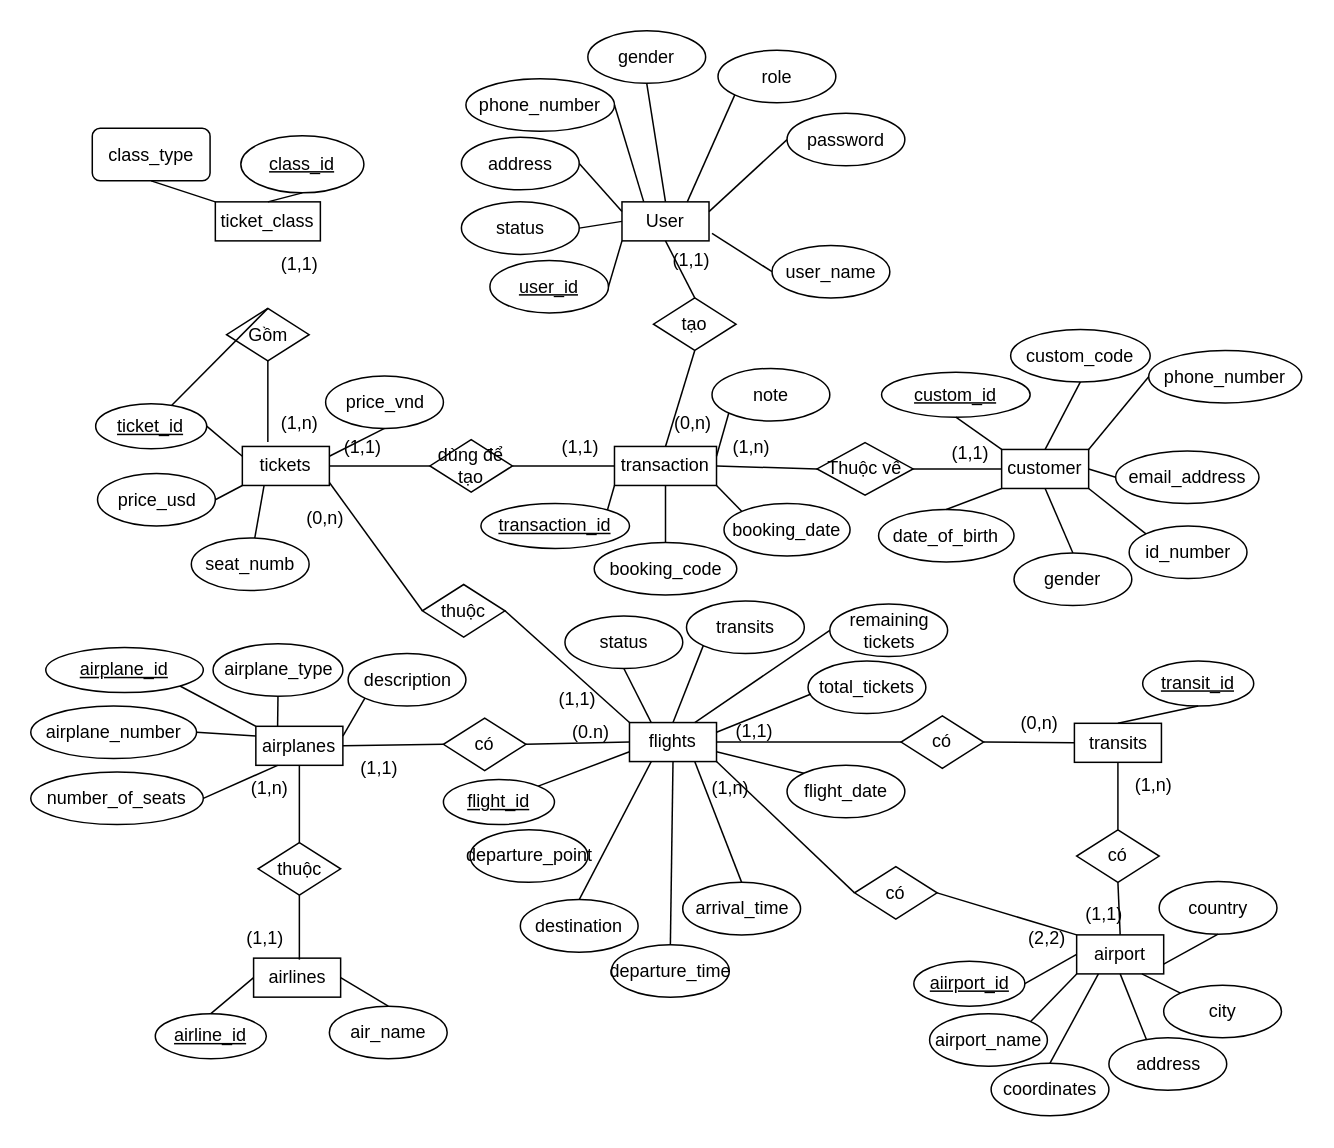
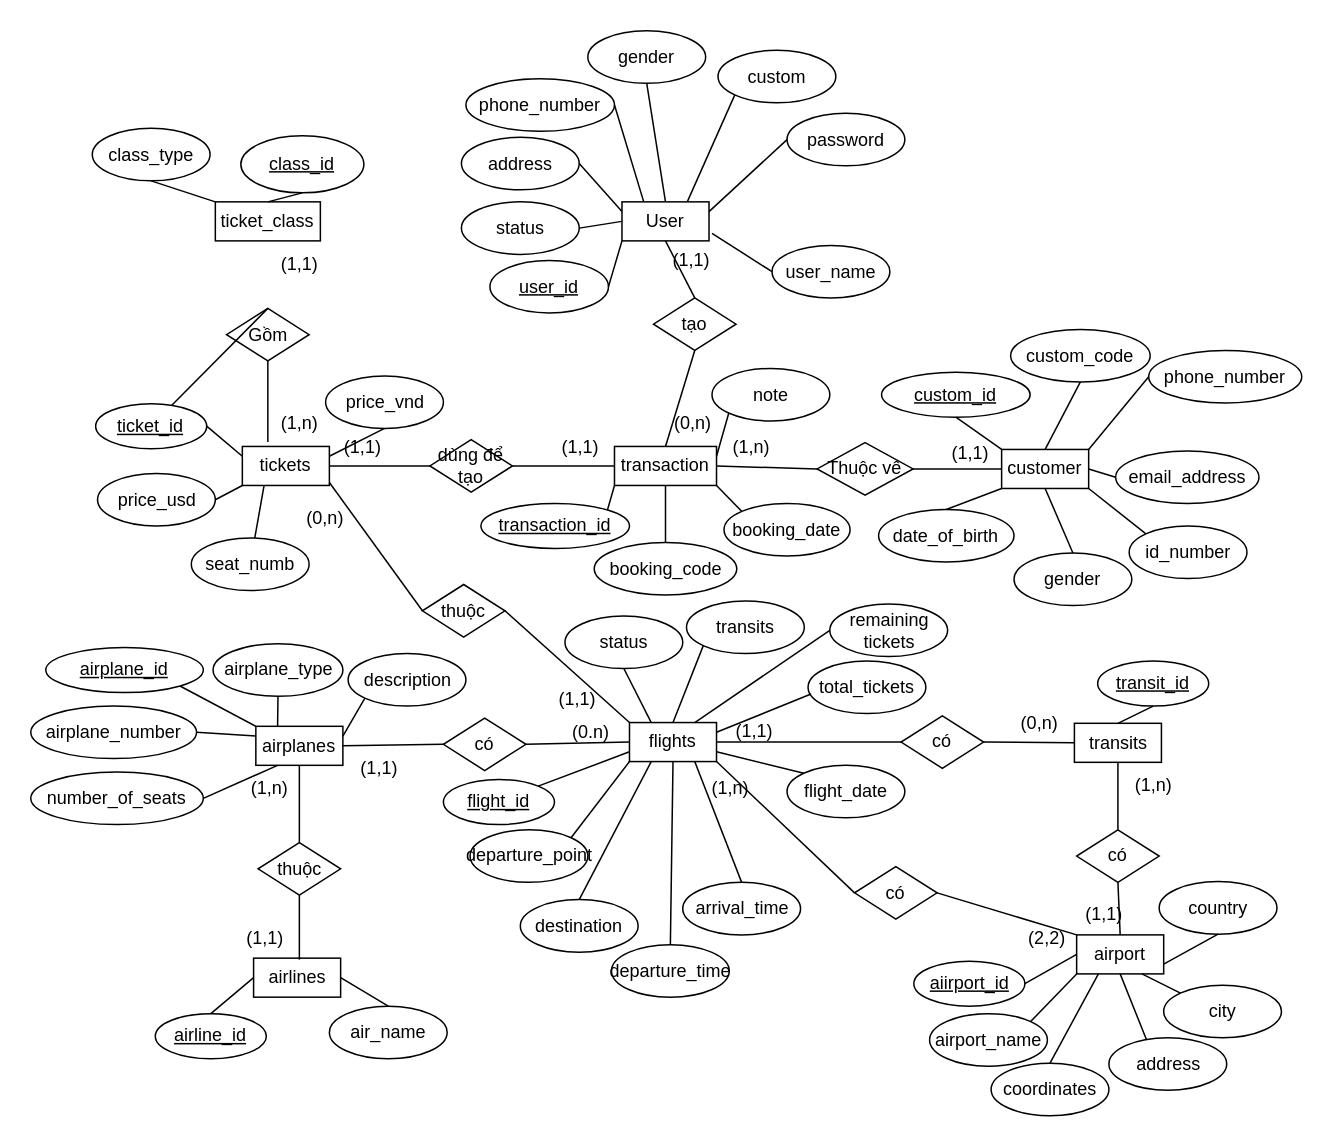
(777, 77) -> (777, 77)
(151, 155) -> (151, 155)
(1198, 683) -> (1153, 683)
none -> (600, 799)
